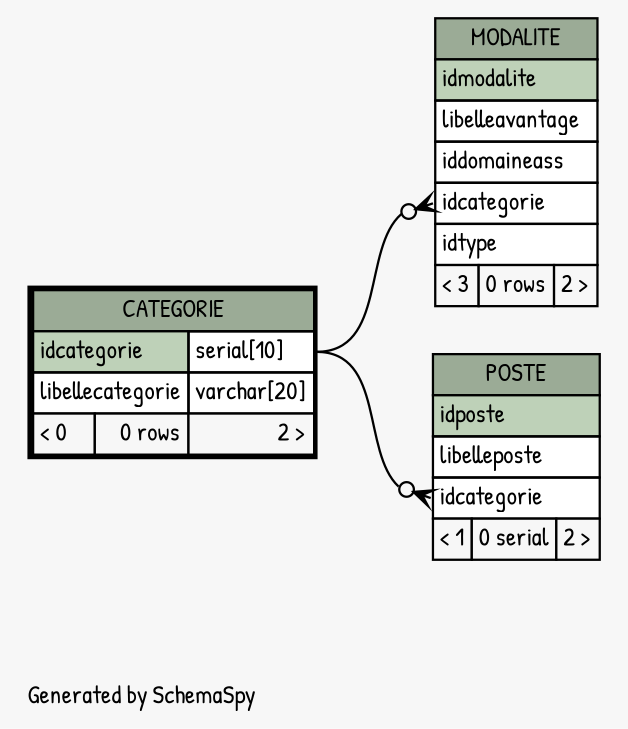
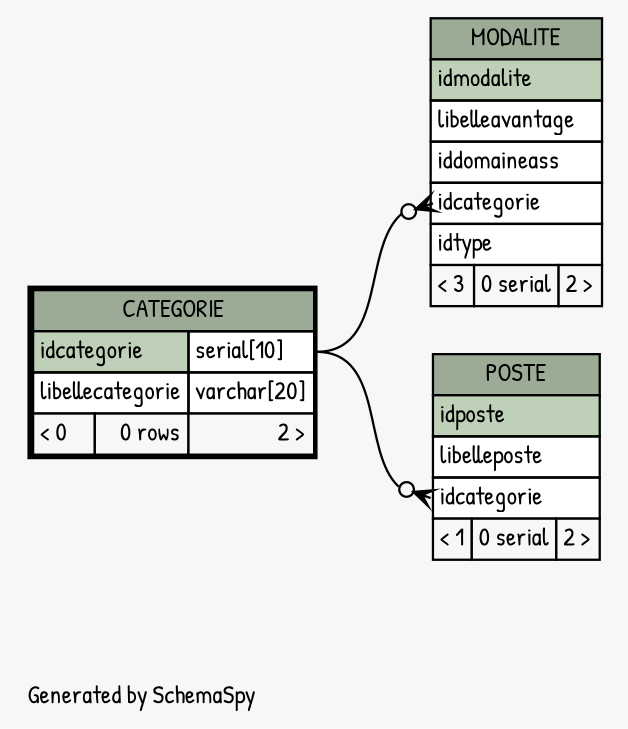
(516, 284) -> (516, 284)
